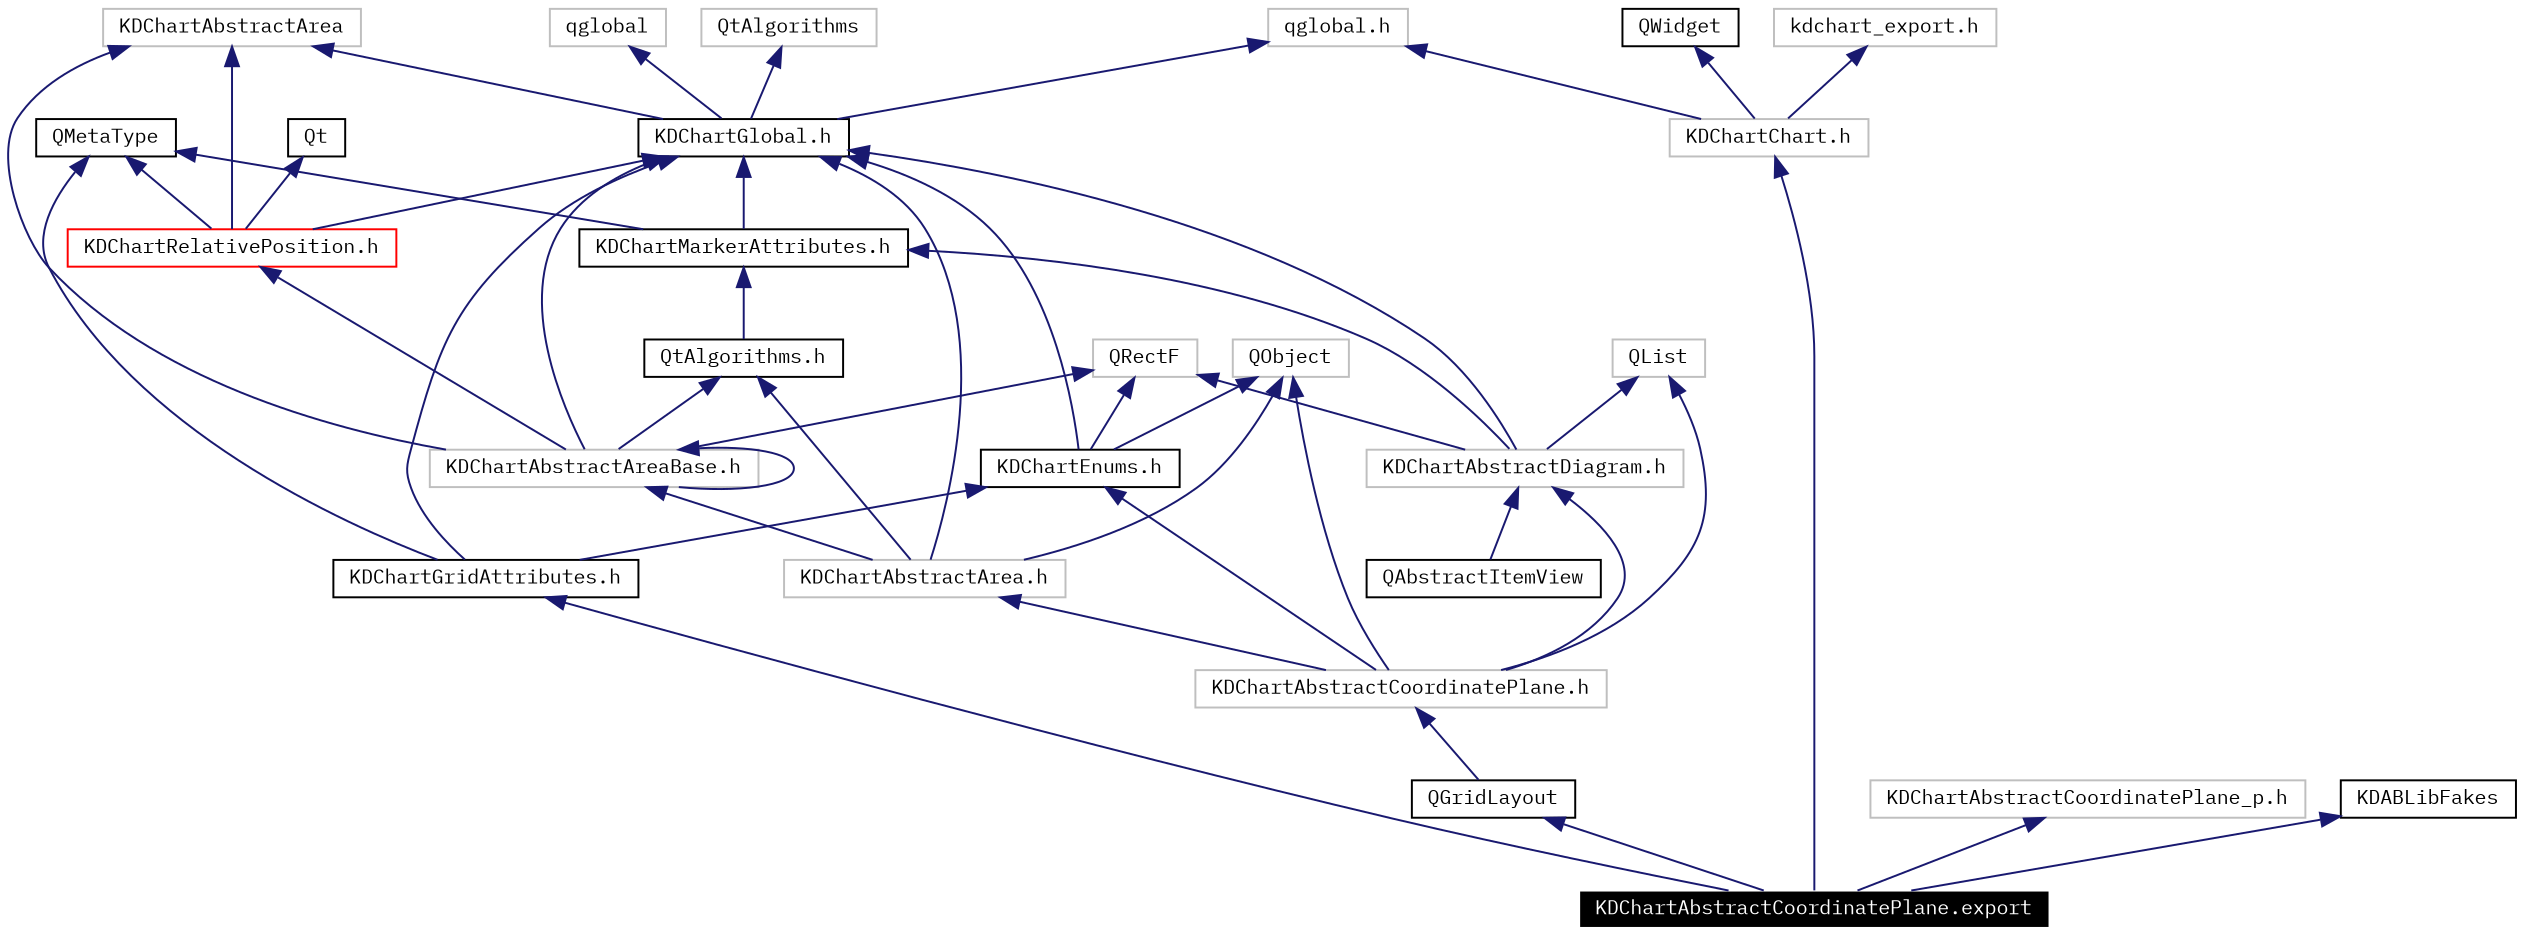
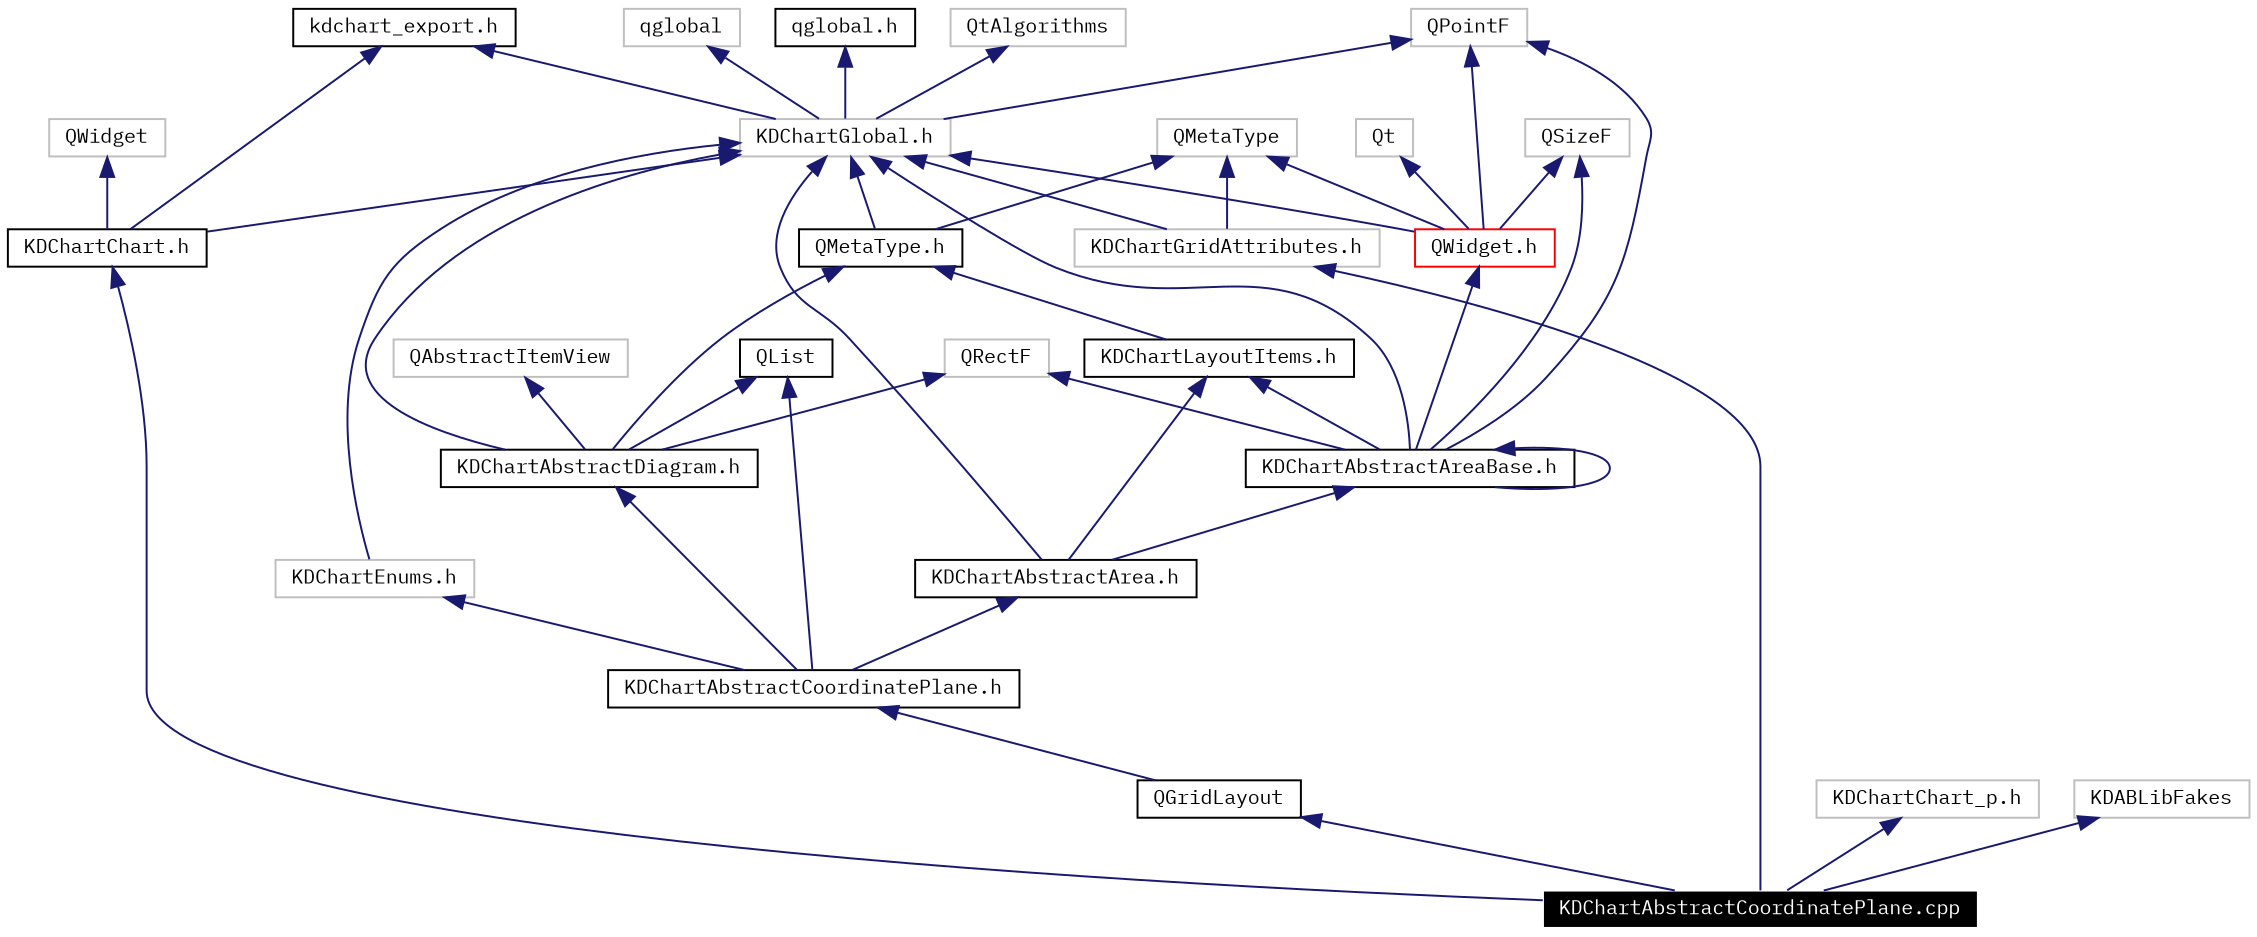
(232, 28) -> (1469, 28)
(1338, 28) -> (845, 28)
(1681, 28) -> (107, 138)
(1885, 28) -> (404, 28)
none -> (635, 85)
(1563, 85) -> (463, 195)
(106, 138) -> (1227, 138)
(317, 138) -> (1385, 138)
(744, 138) -> (845, 138)
none -> (1577, 138)
(1769, 138) -> (107, 248)
(232, 248) -> (1485, 248)
(744, 248) -> (881, 248)
(744, 358) -> (1219, 358)
(1291, 358) -> none
(1659, 358) -> (786, 358)
(1107, 422) -> none
(594, 468) -> (1410, 468)
(1080, 468) -> (375, 579)
(1525, 468) -> (599, 468)
(802, 520) -> none
(1501, 533) -> (562, 421)
(486, 579) -> (1227, 248)
(925, 579) -> (1056, 579)
(1484, 579) -> (511, 358)
(1401, 689) -> (814, 689)
(2088, 799) -> (1928, 799)
(2428, 799) -> (2162, 799)
(1814, 909) -> (1760, 909)
